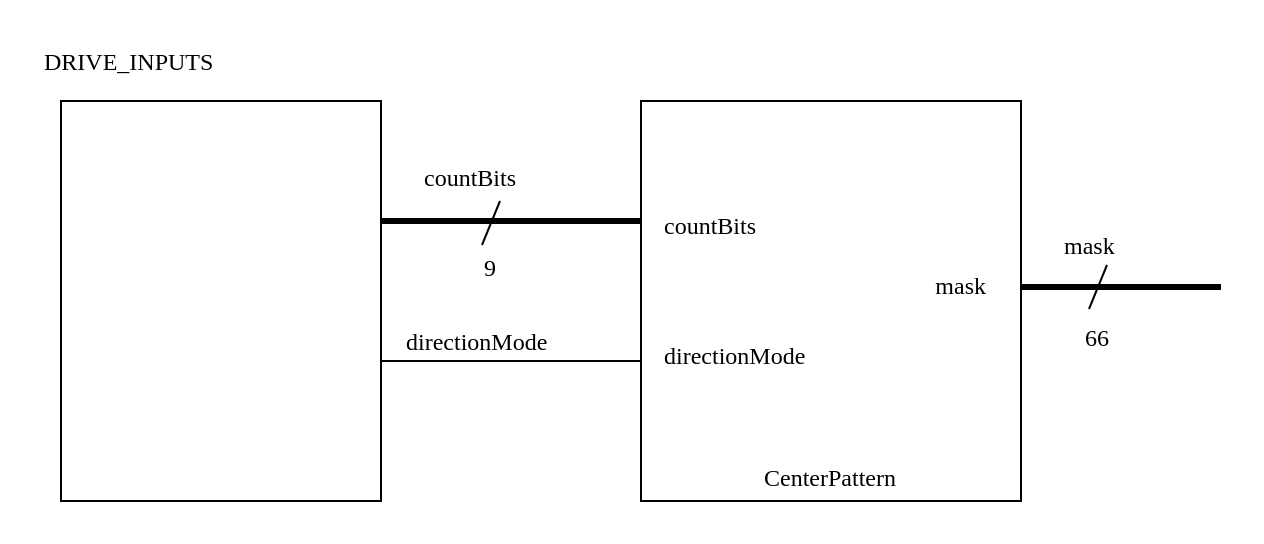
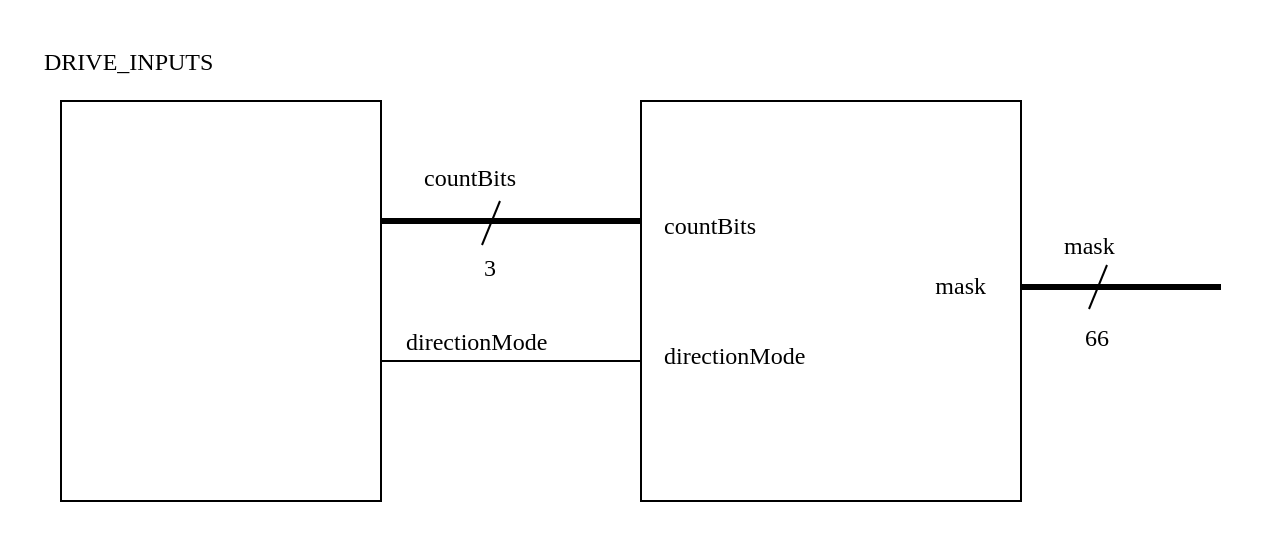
(491, 267) -> (491, 267)
(831, 477) -> none
